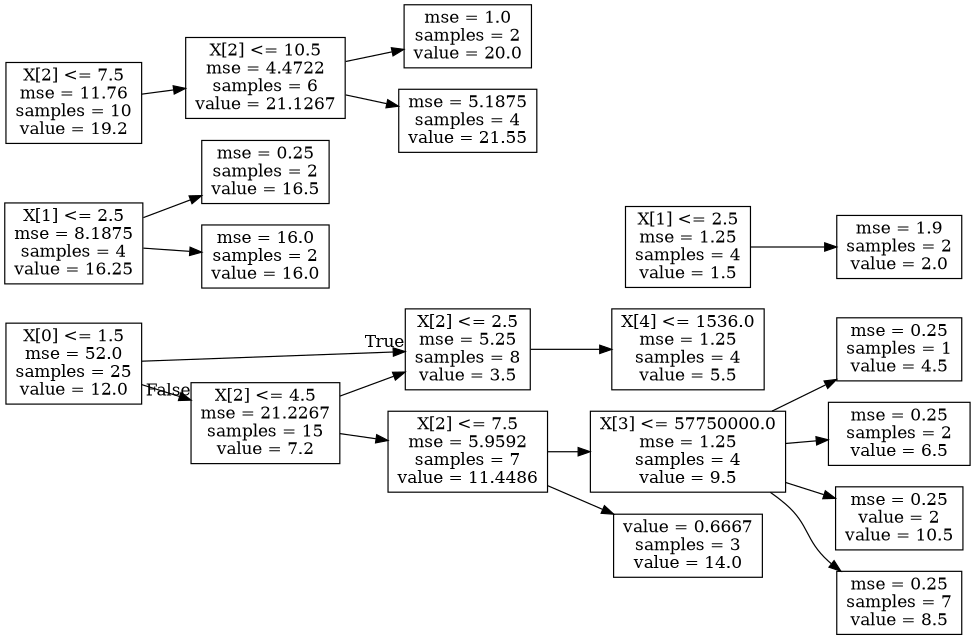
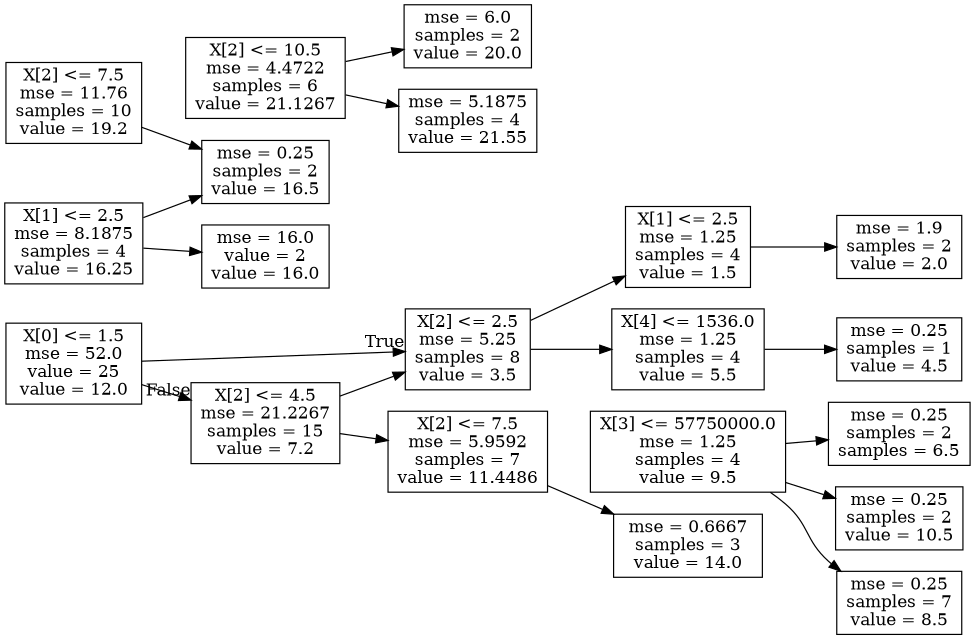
(468, 36) -> (468, 36)
(158, 92) -> (166, 136)
(265, 257) -> (265, 257)
none -> (573, 301)
(74, 364) -> (74, 364)
(799, 398) -> (794, 349)
(899, 434) -> (899, 434)
(563, 452) -> none
(899, 518) -> (899, 518)
(688, 546) -> (688, 546)
